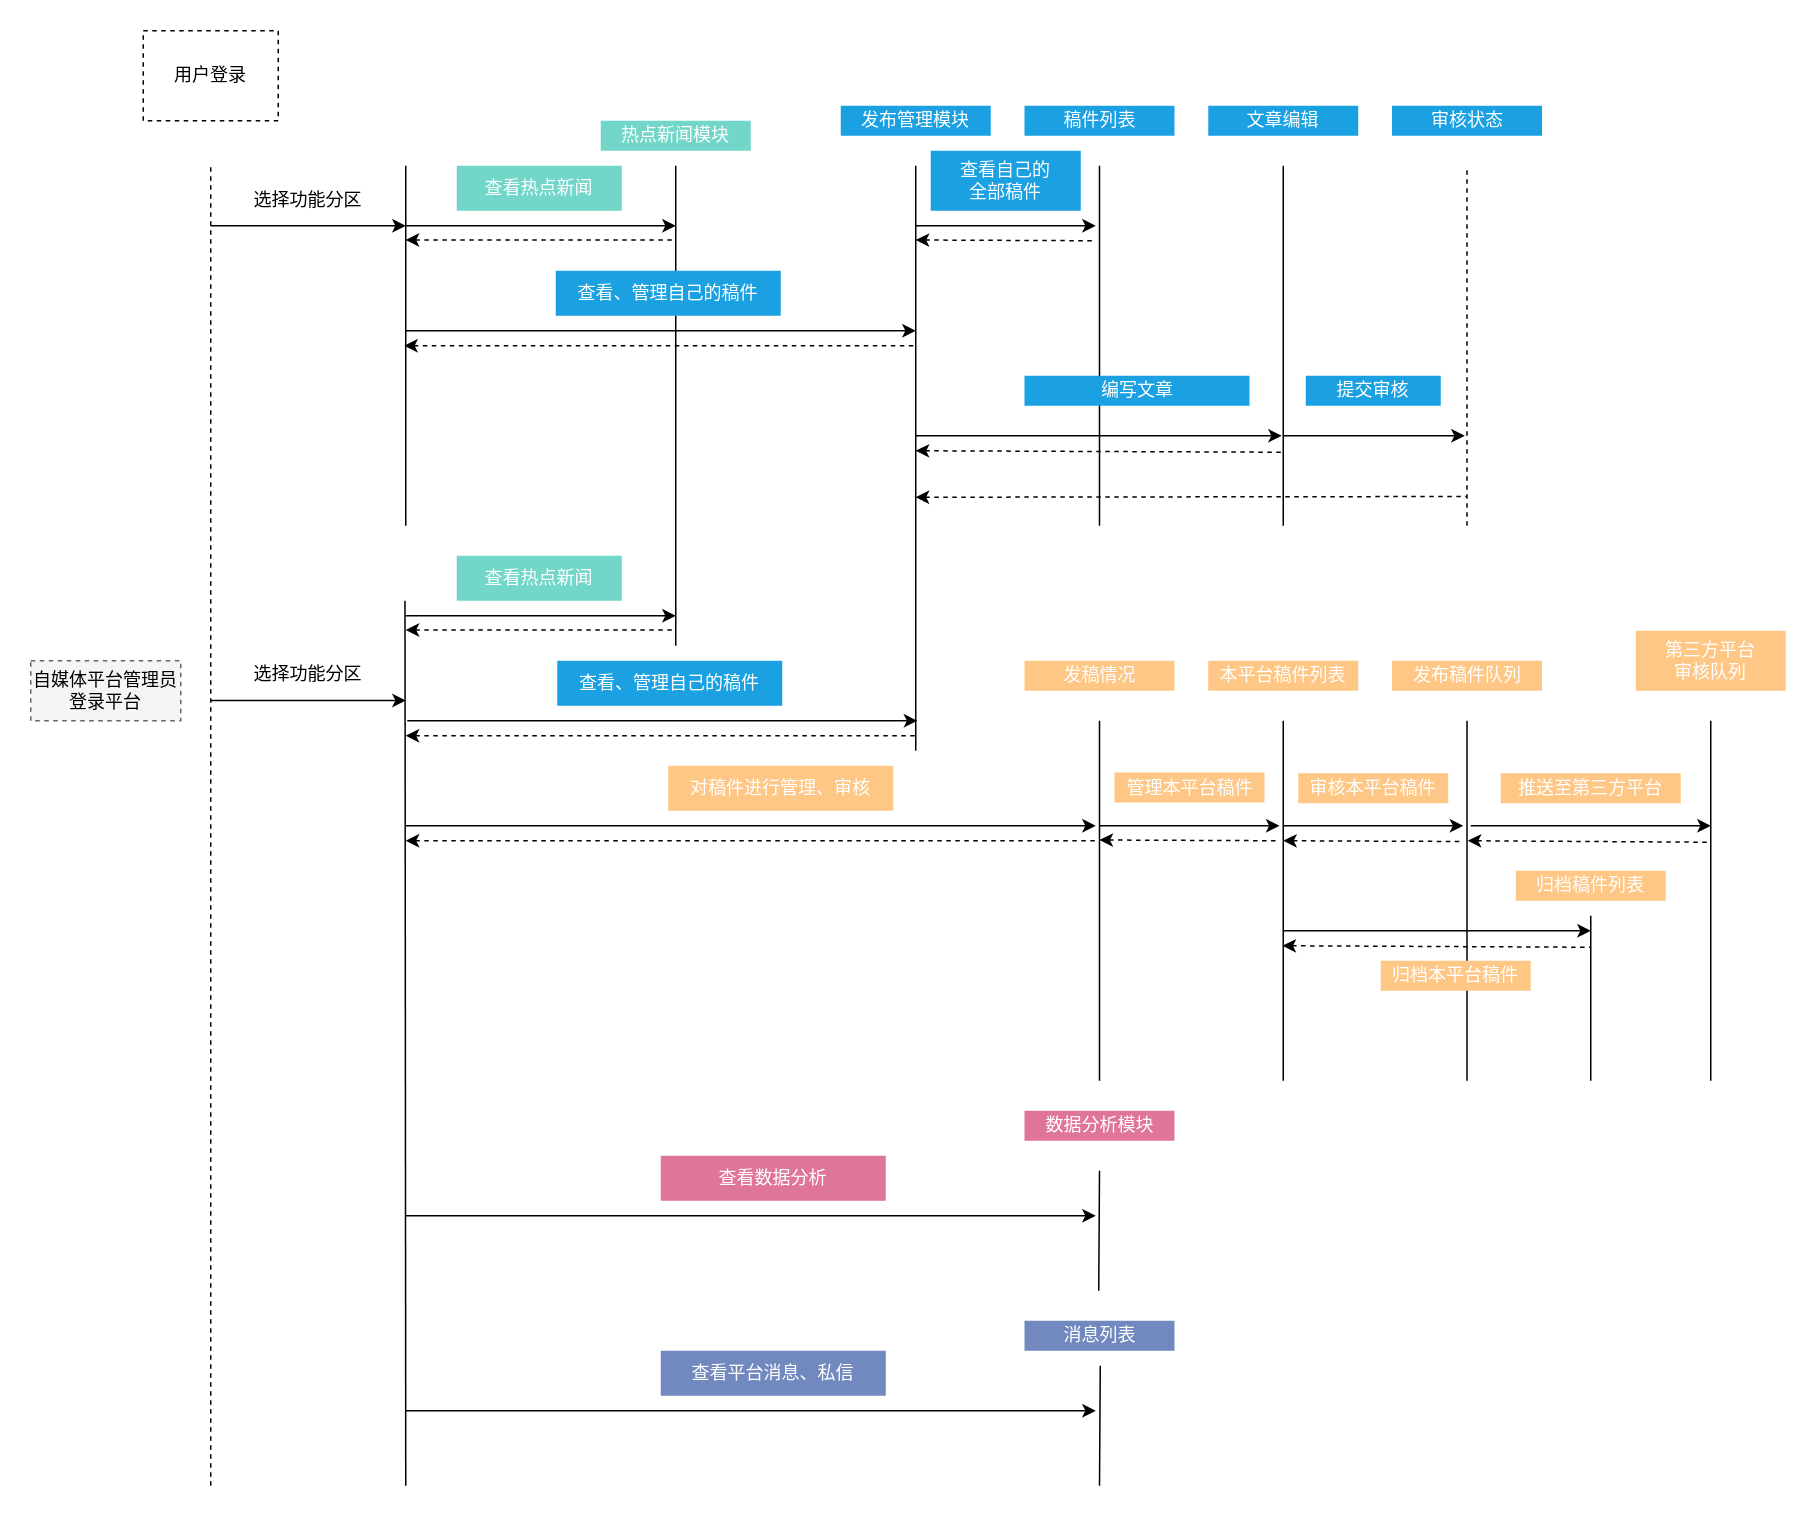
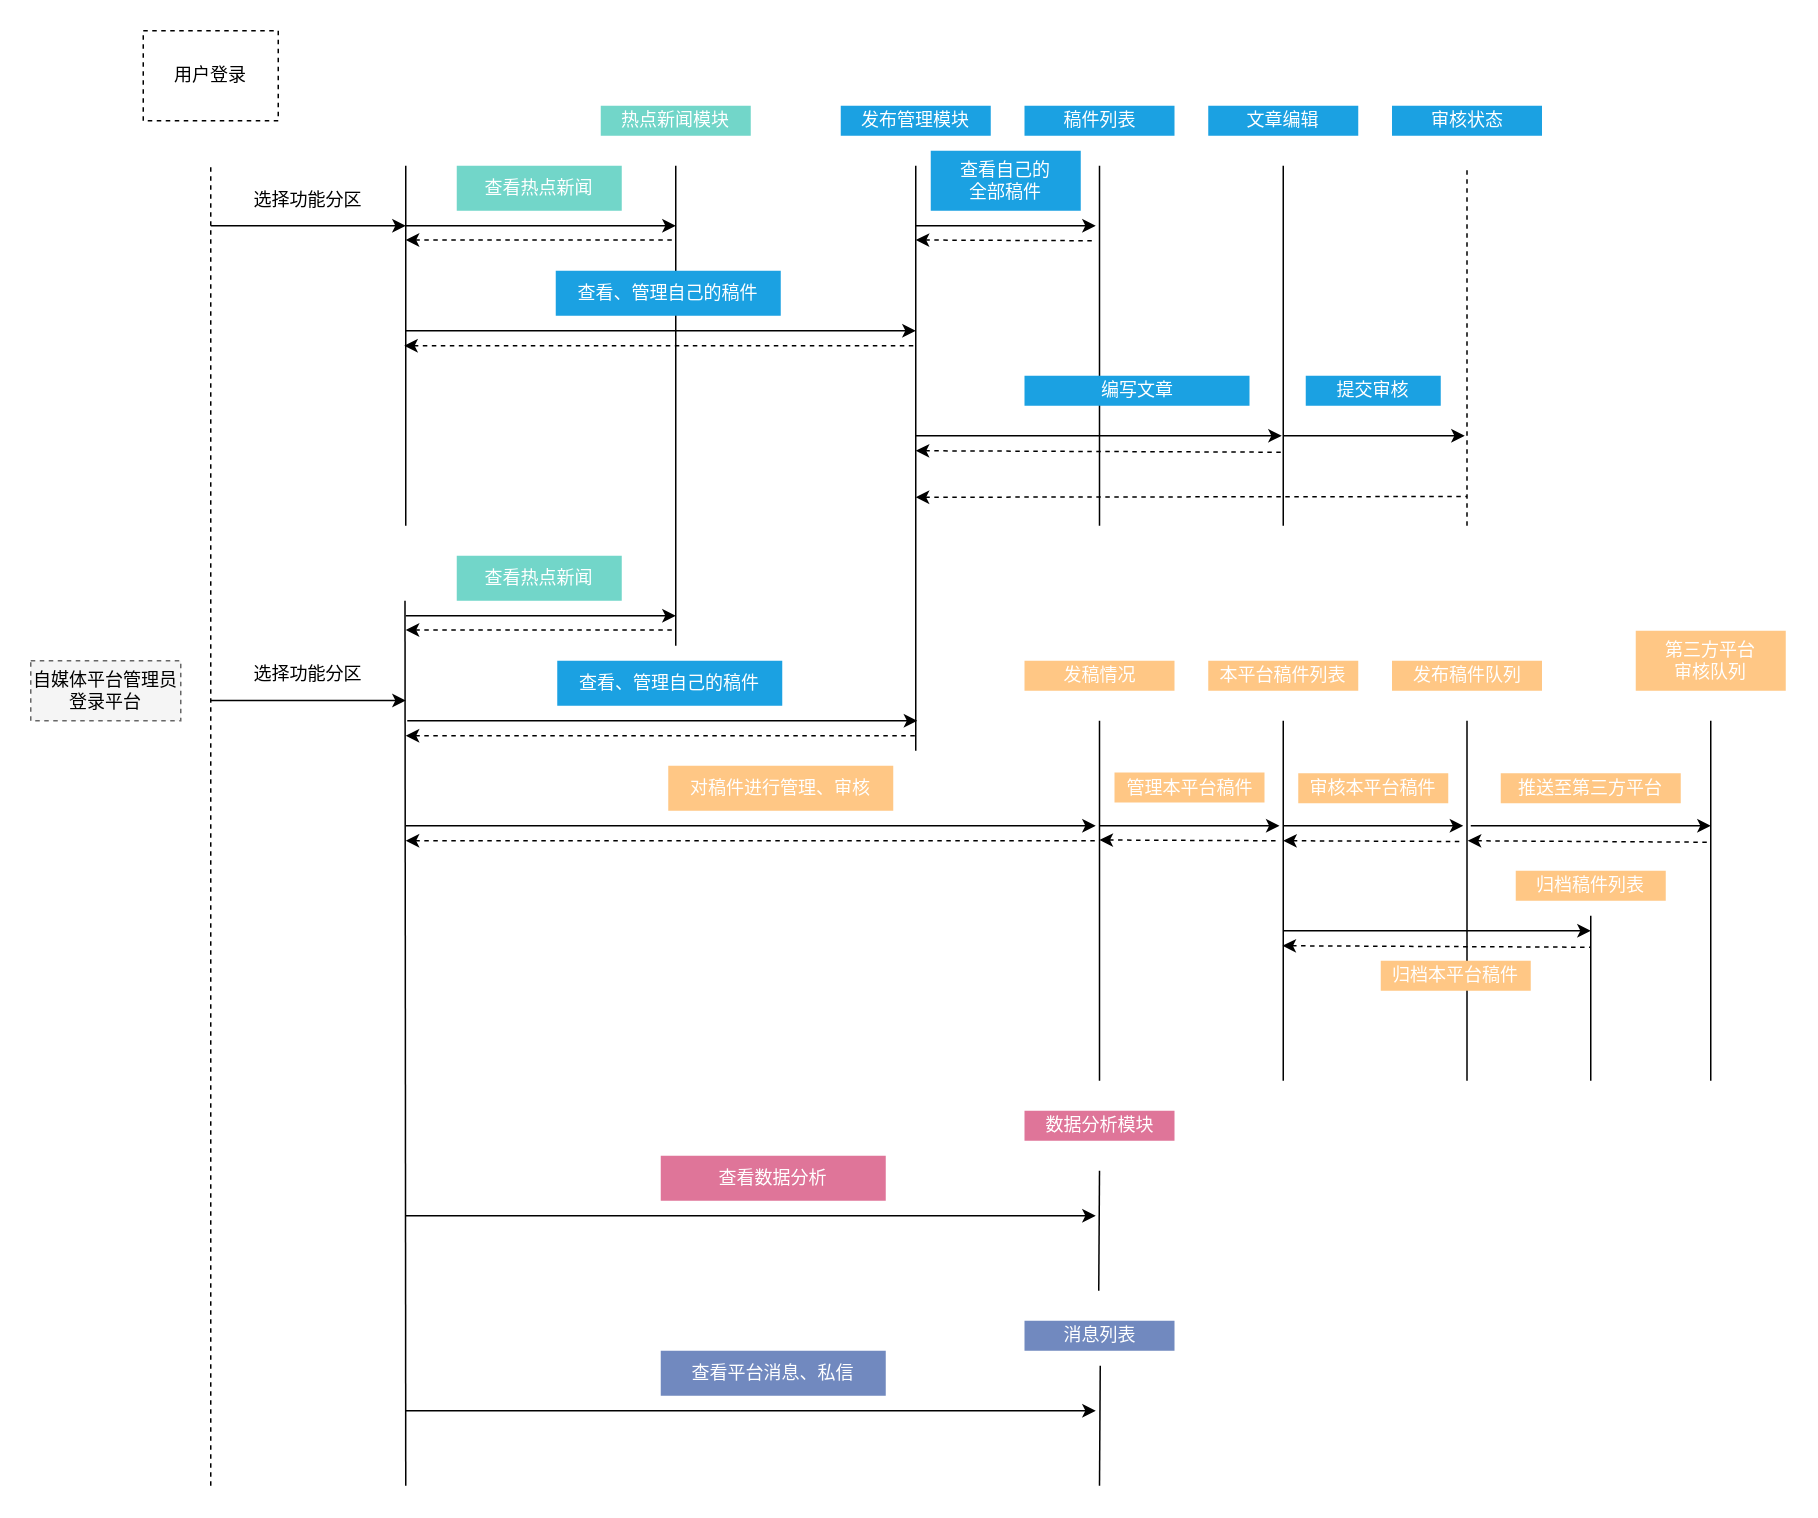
(676, 136) -> (676, 121)
